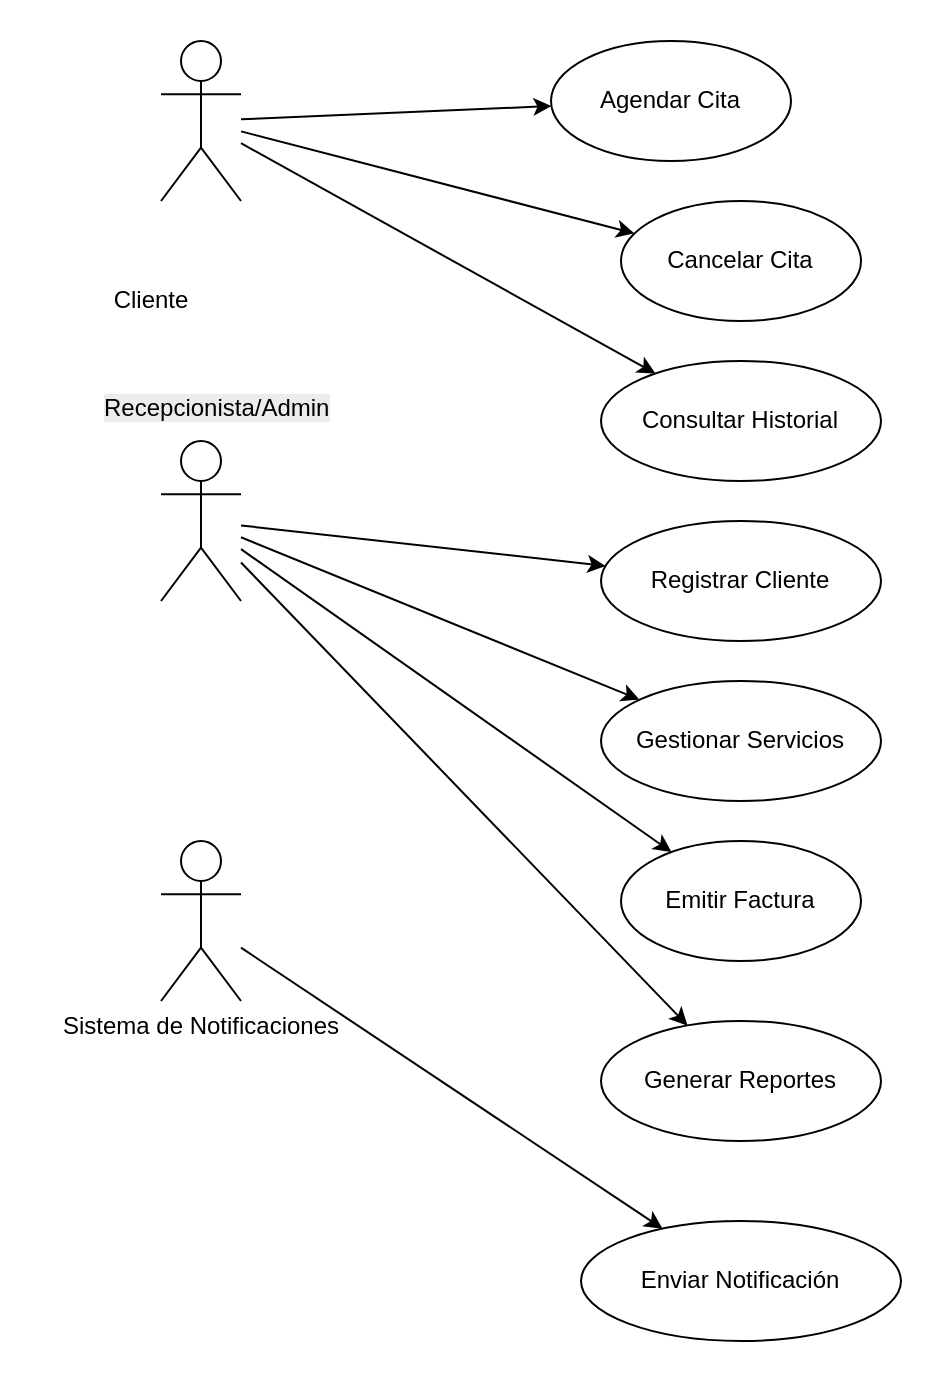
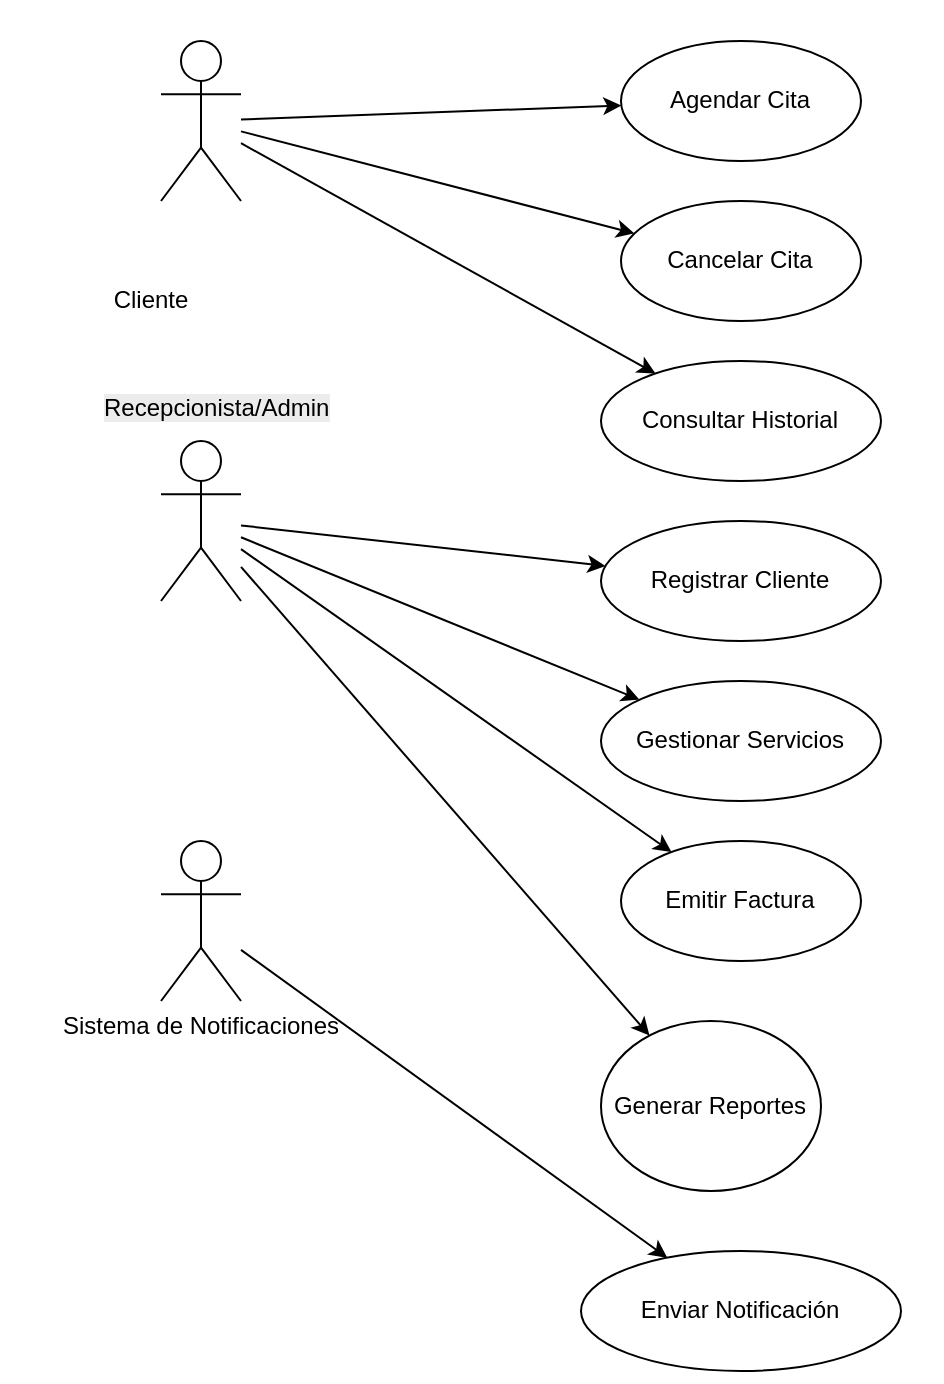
(671, 101) -> (741, 101)
(741, 1081) -> (711, 1106)
(741, 1281) -> (741, 1311)
